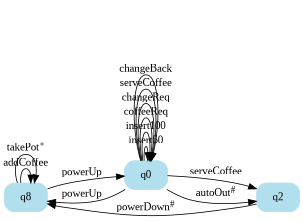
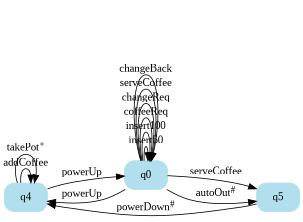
(26, 197) -> (26, 197)
(278, 197) -> (278, 197)
